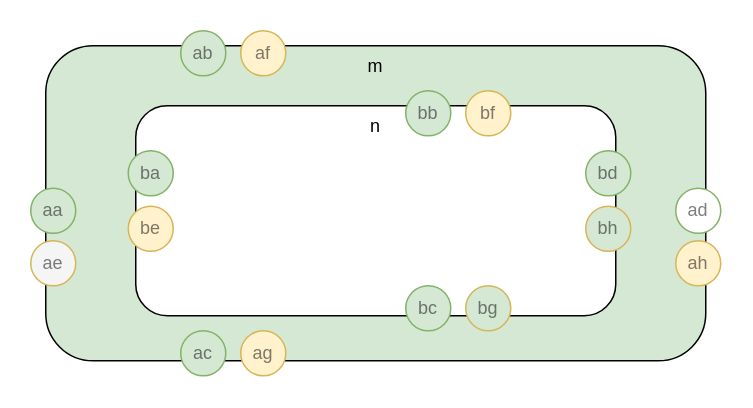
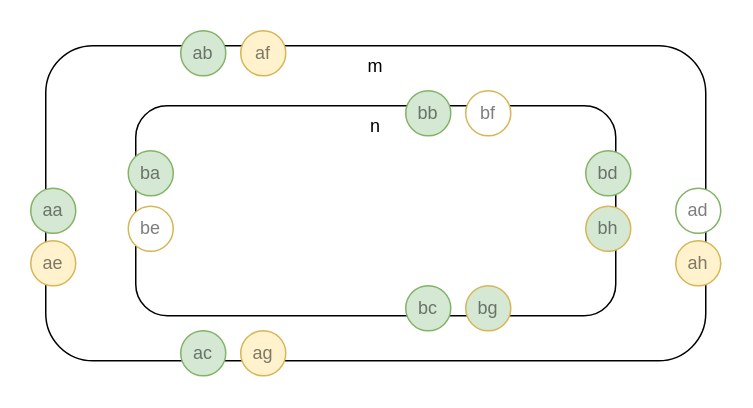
(376, 67) -> (376, 67)
(488, 113) -> (488, 113)
(151, 229) -> (151, 229)
(53, 263) -> (53, 263)
